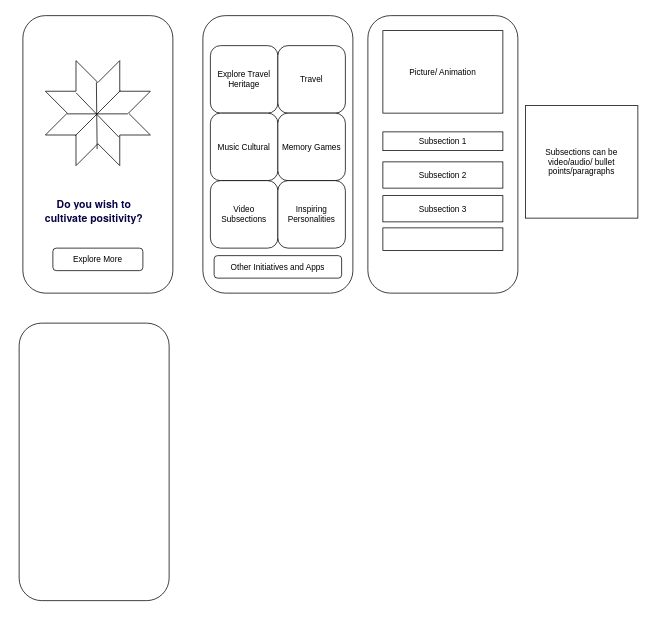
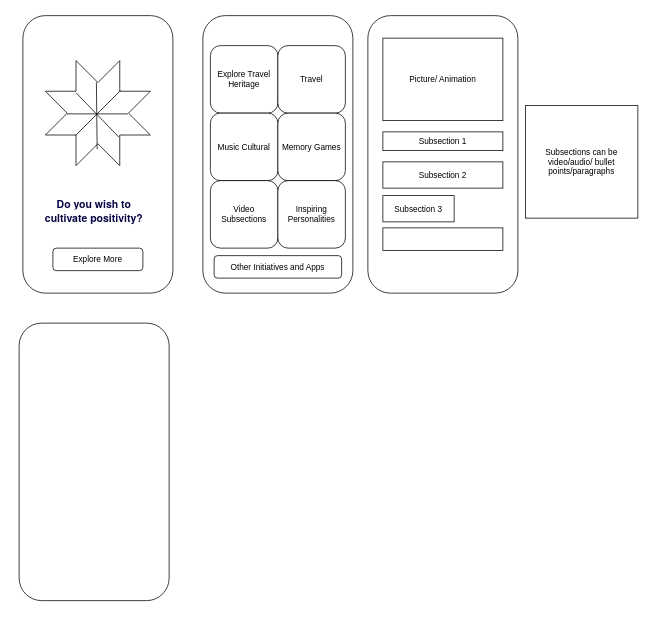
(443, 72) -> (443, 79)
(443, 209) -> (419, 209)
